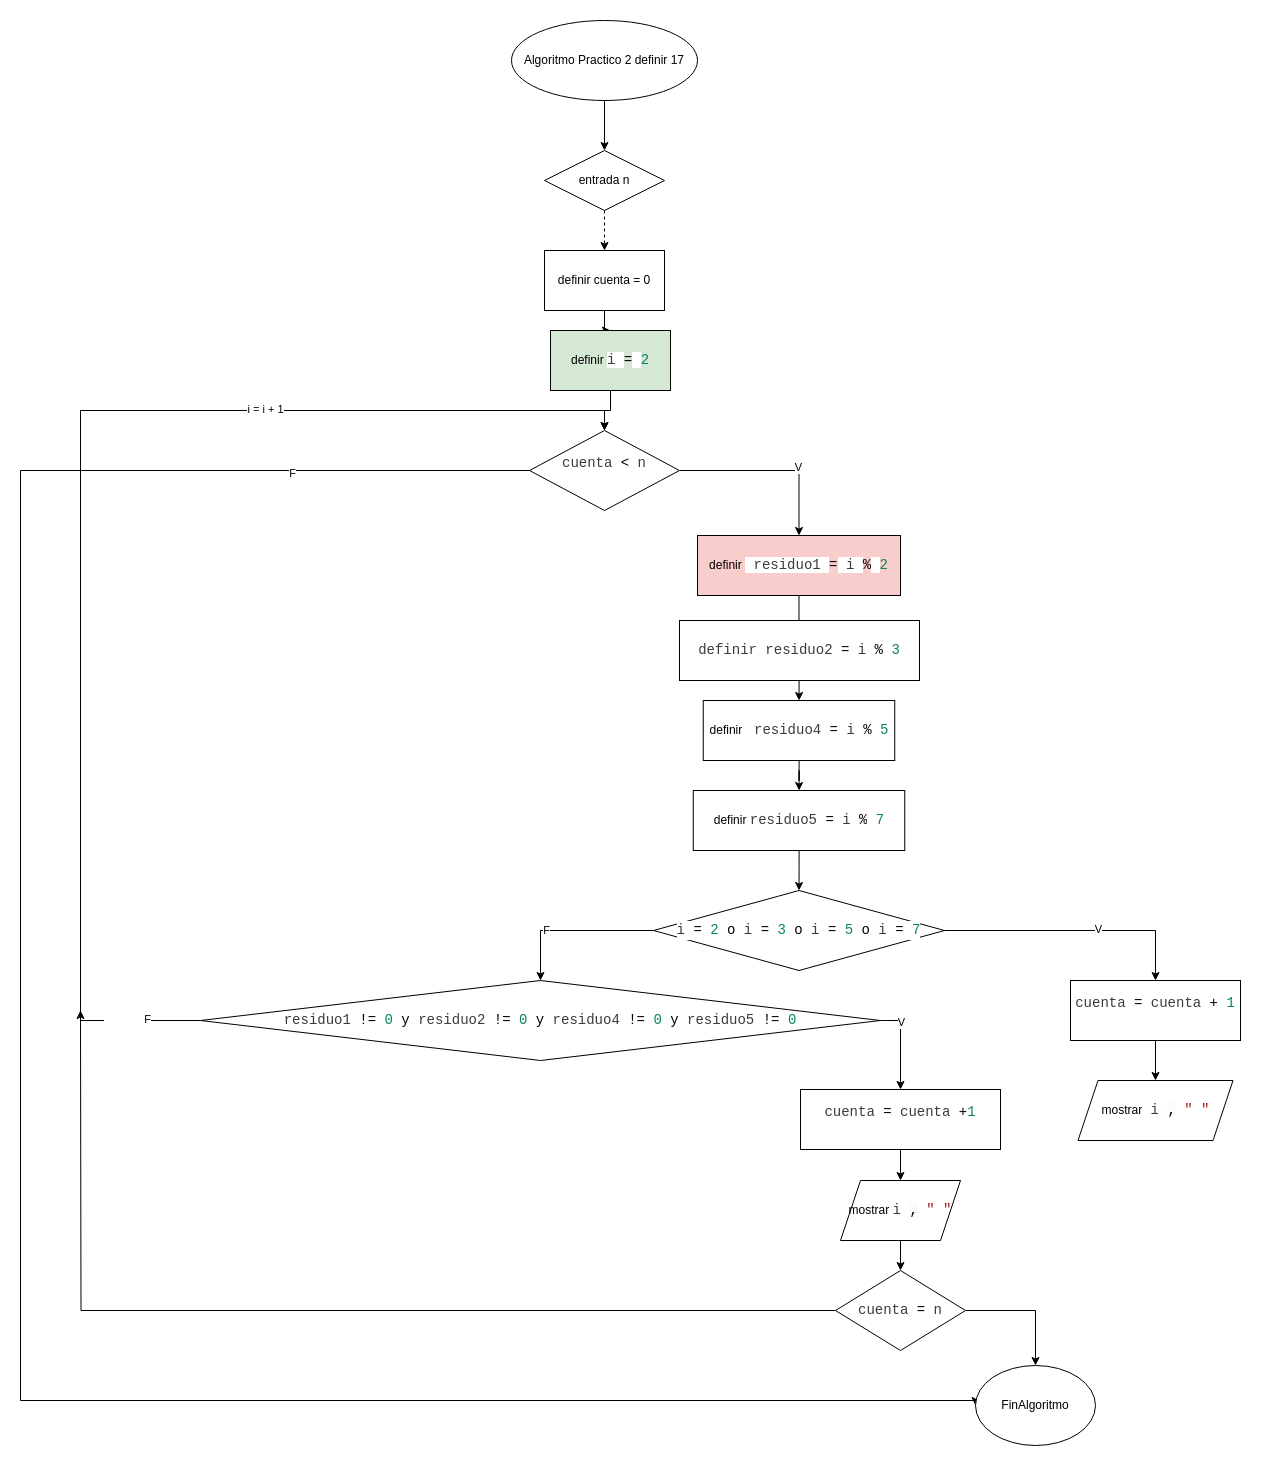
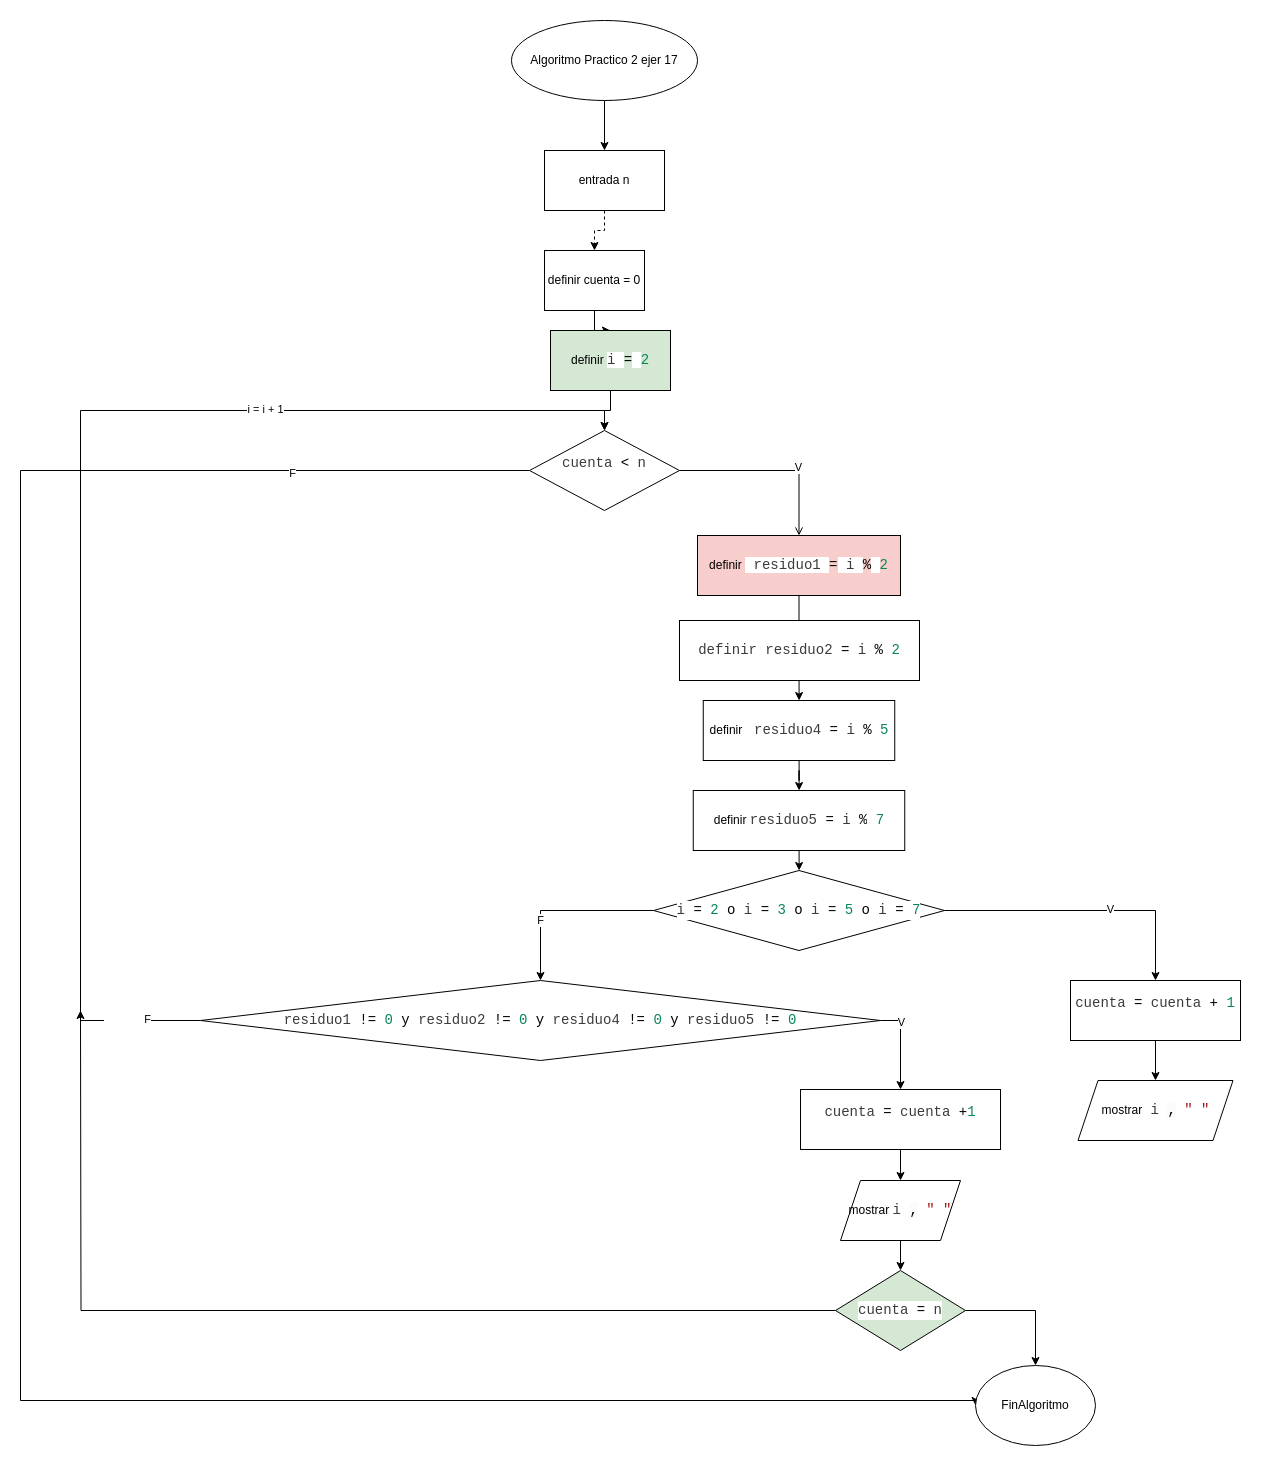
(605, 61) -> (605, 61)
(605, 181) -> (605, 181)
(605, 281) -> (595, 281)
(799, 527) -> (799, 528)
(800, 651) -> (800, 651)
(799, 931) -> (799, 911)
(901, 1311) -> (901, 1311)
